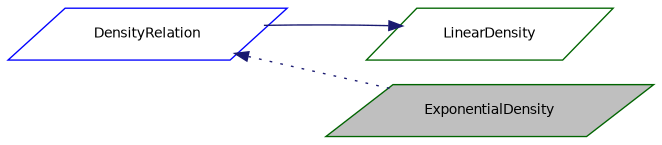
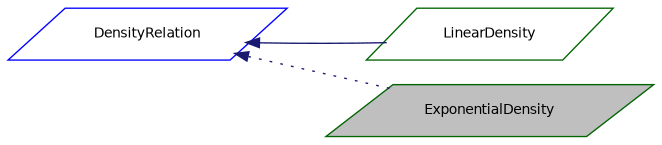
(326, 25) -> (323, 43)
